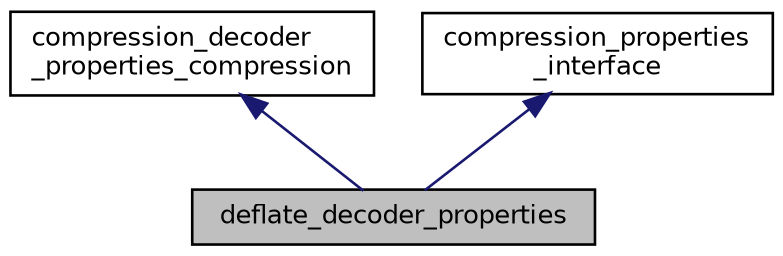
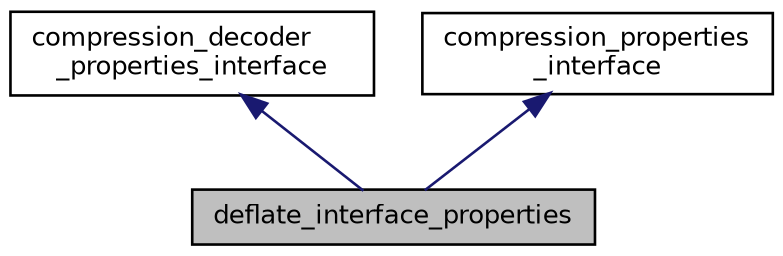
(192, 54) -> (192, 54)
(394, 217) -> (394, 217)
